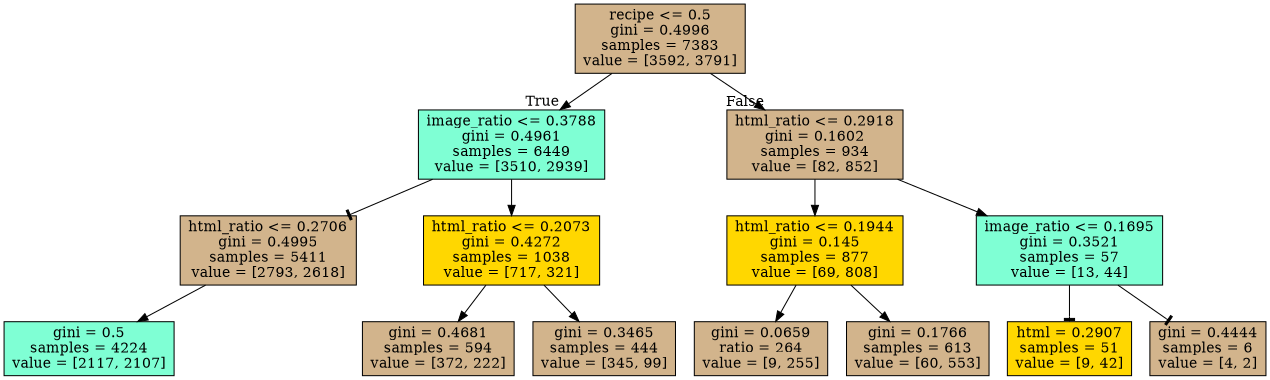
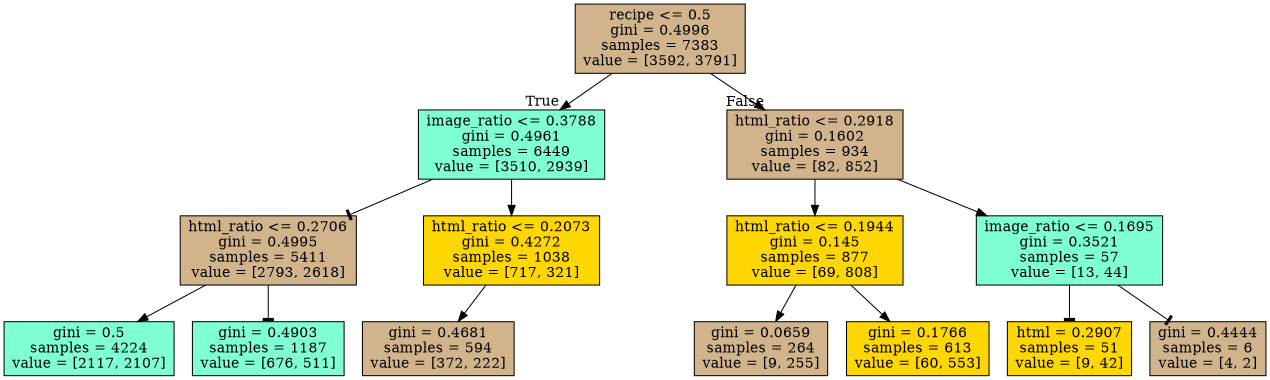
none -> (268, 349)
(604, 349) -> none
(761, 349) -> (761, 349)
(918, 349) -> (918, 349)
